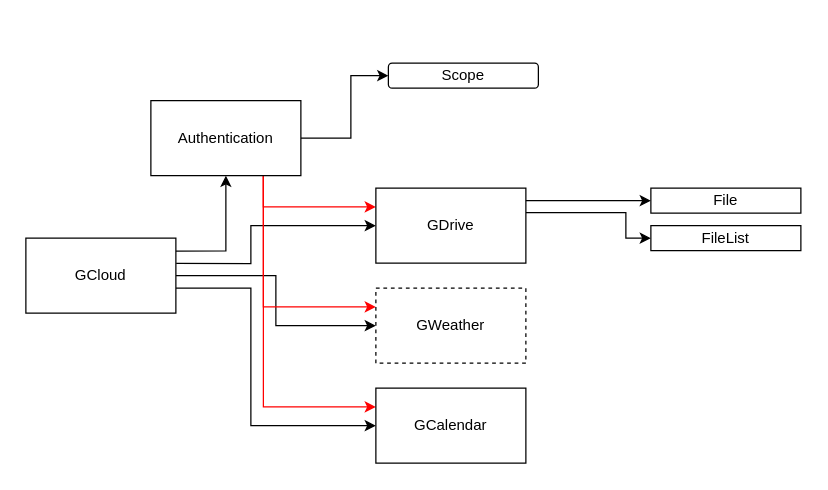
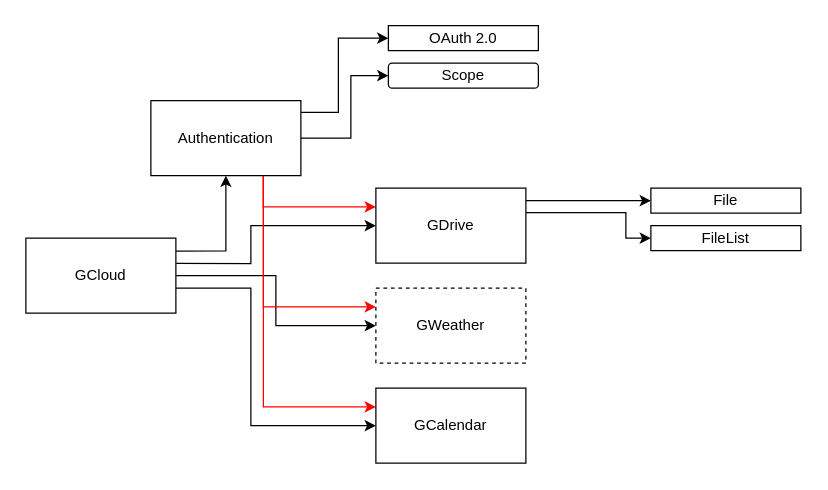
none -> (463, 38)
none -> (338, 73)
